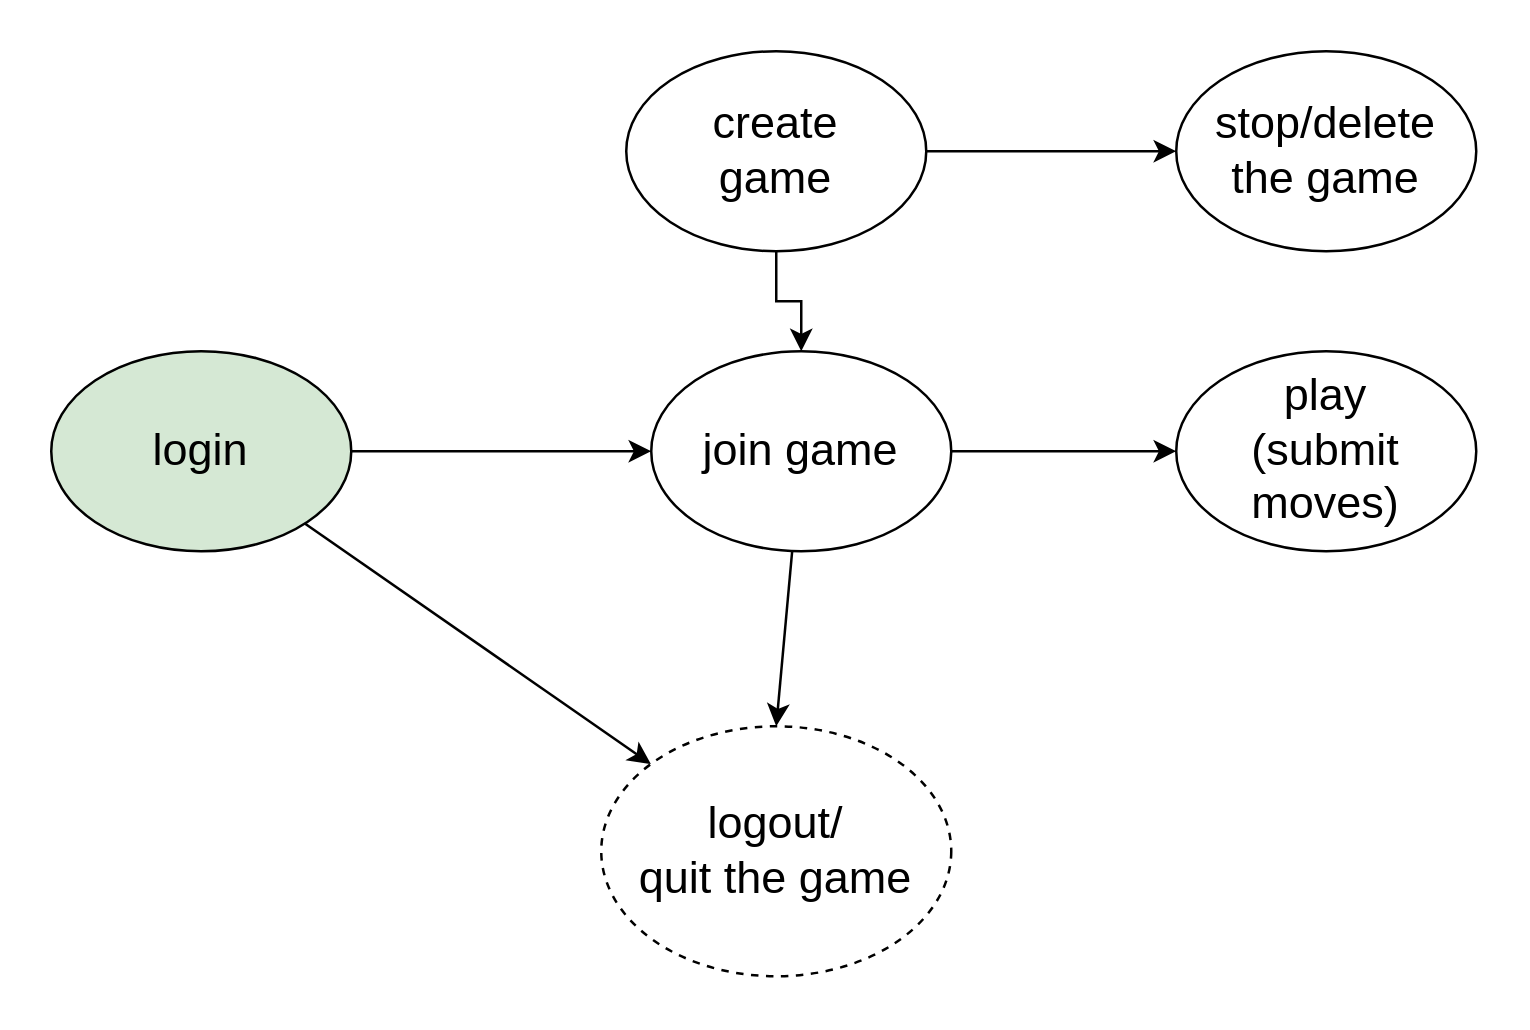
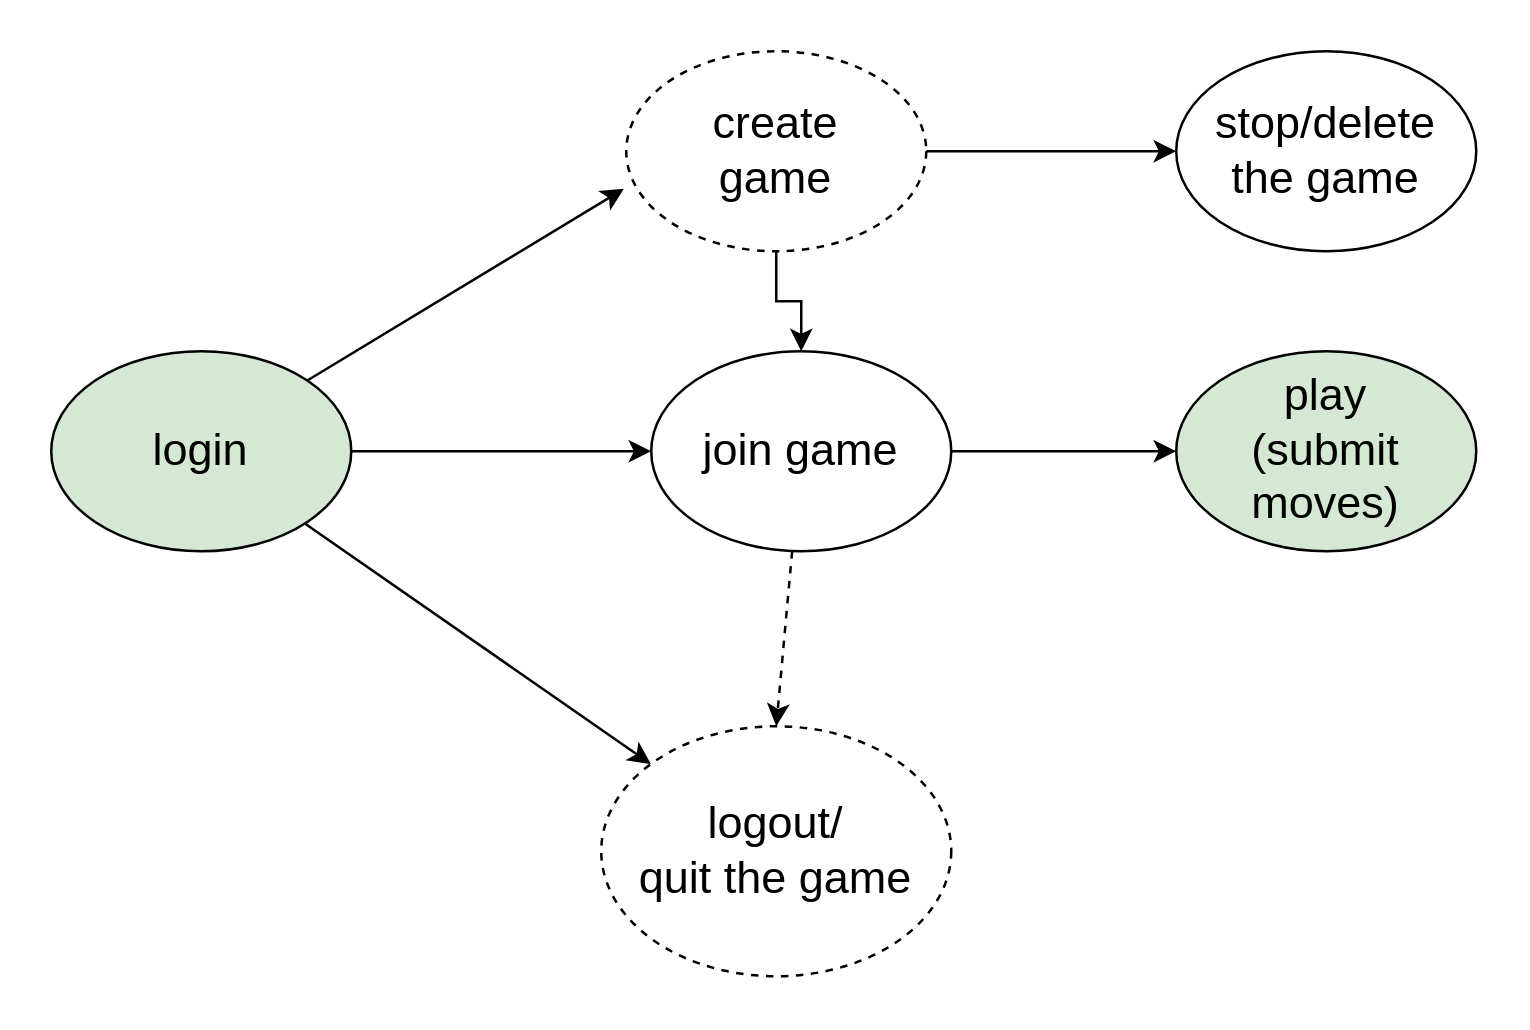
(776, 151) -> (776, 151)
none -> (459, 289)
(1326, 451) -> (1326, 451)
(785, 633) -> (785, 633)
